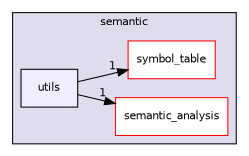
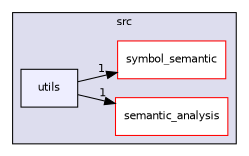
(124, 23) -> (124, 23)
(172, 60) -> (172, 60)
